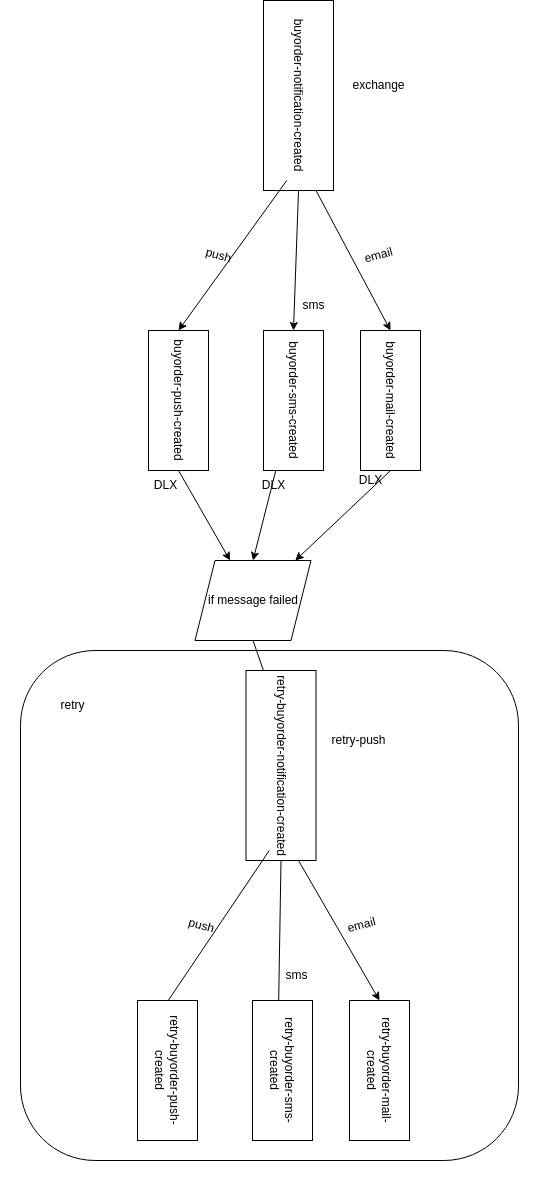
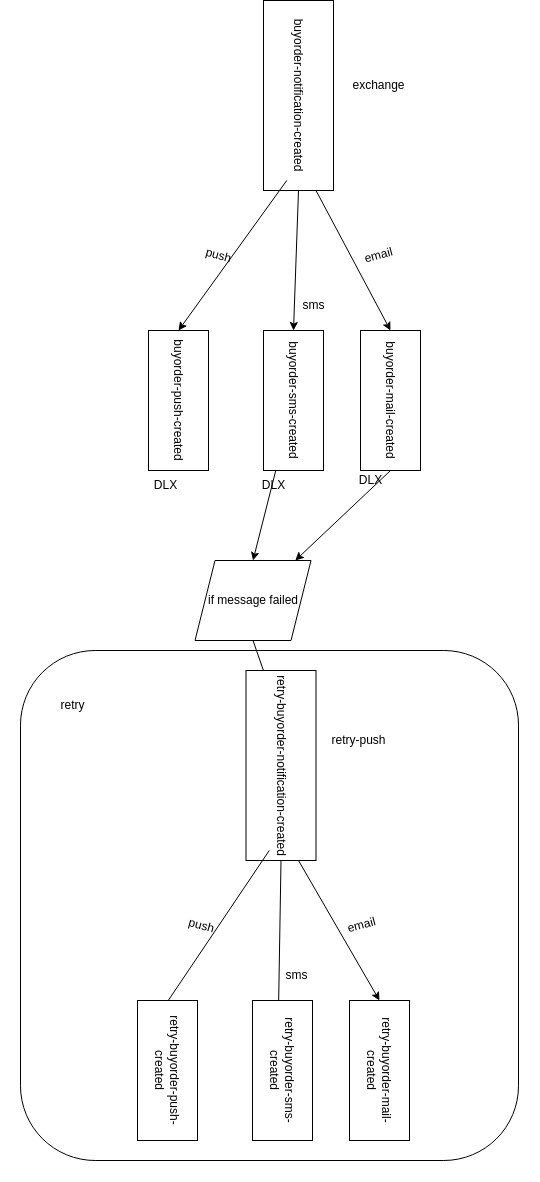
(202, 512) -> none
